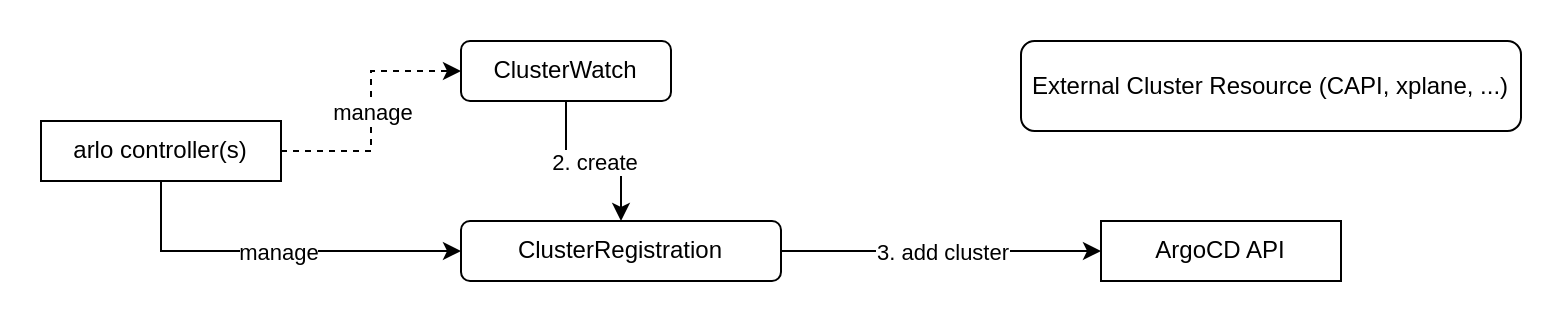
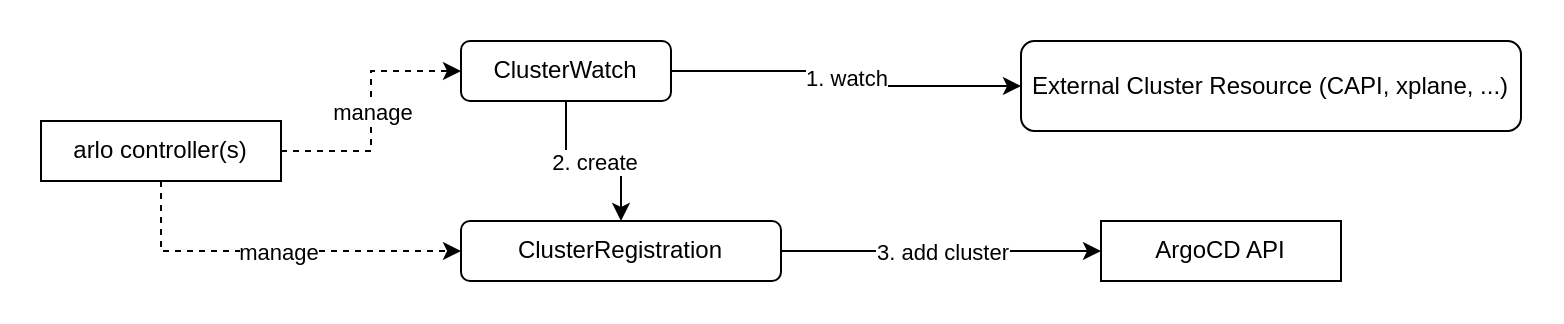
none -> (920, 86)
(164, 251) -> (164, 251)
